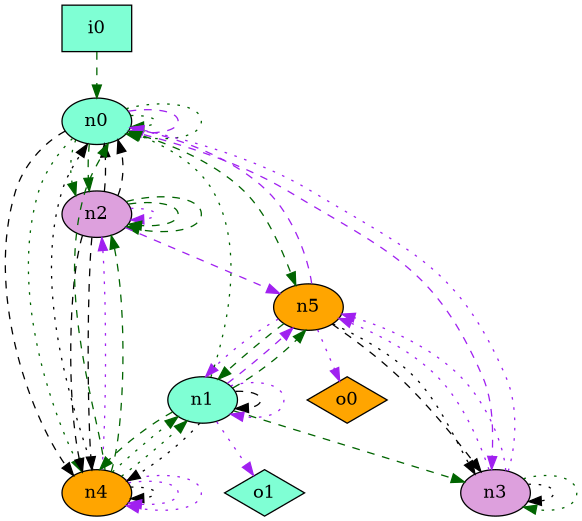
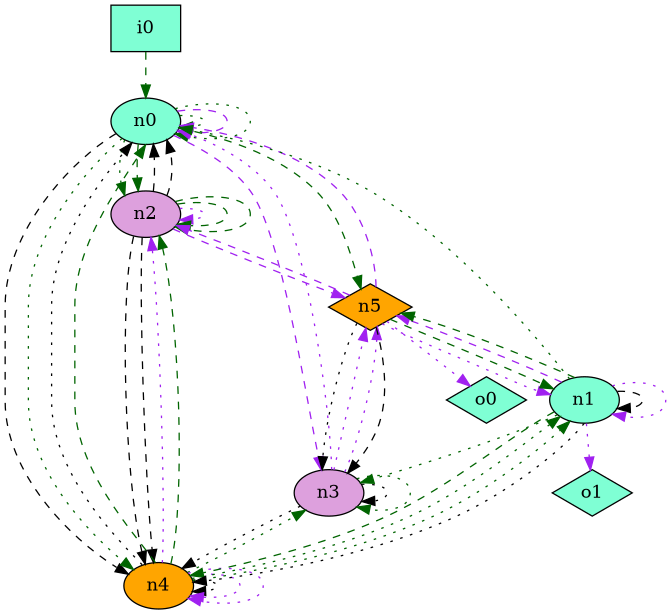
none -> (270, 262)
(308, 307) -> (370, 307)
(347, 400) -> (486, 400)
(343, 445) -> (466, 449)
none -> (246, 533)
none -> (241, 545)
